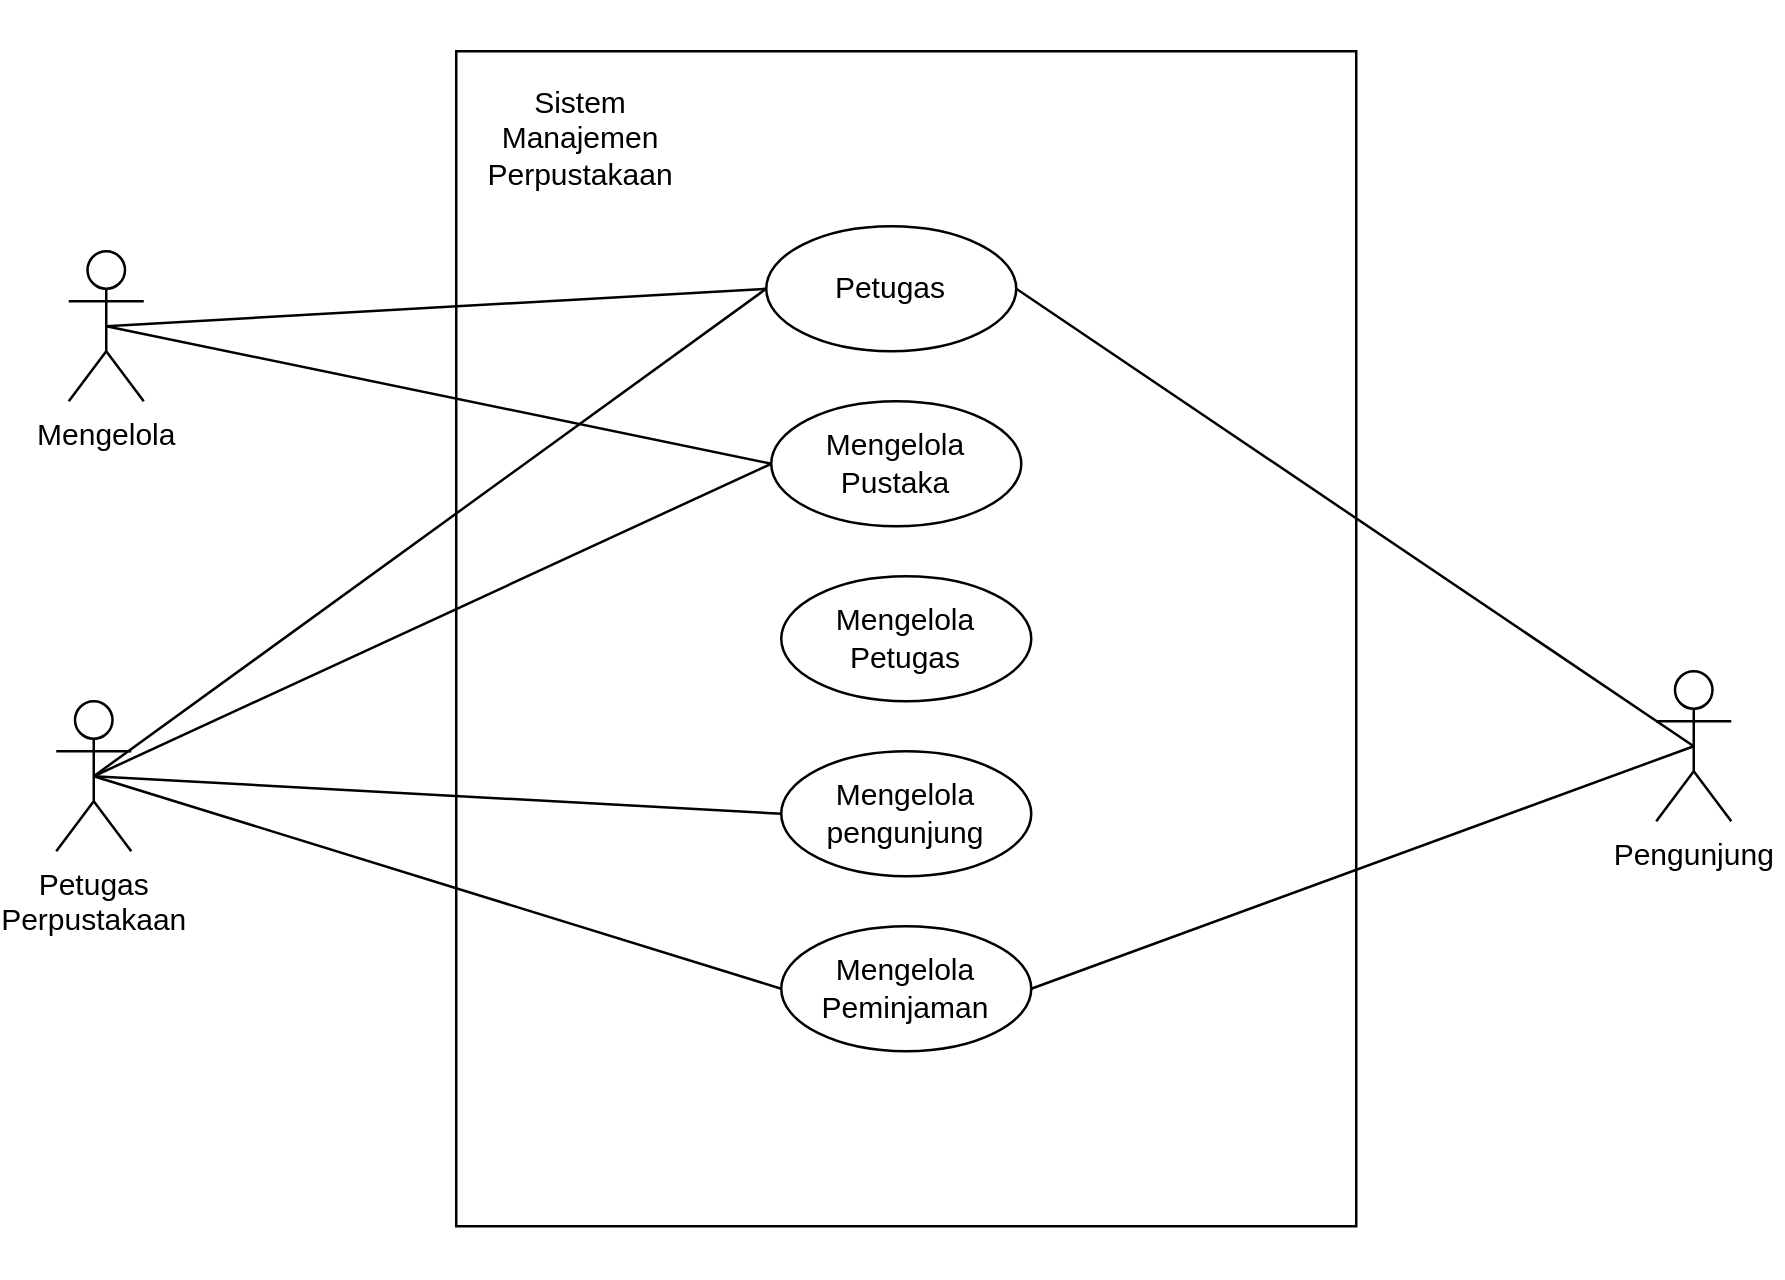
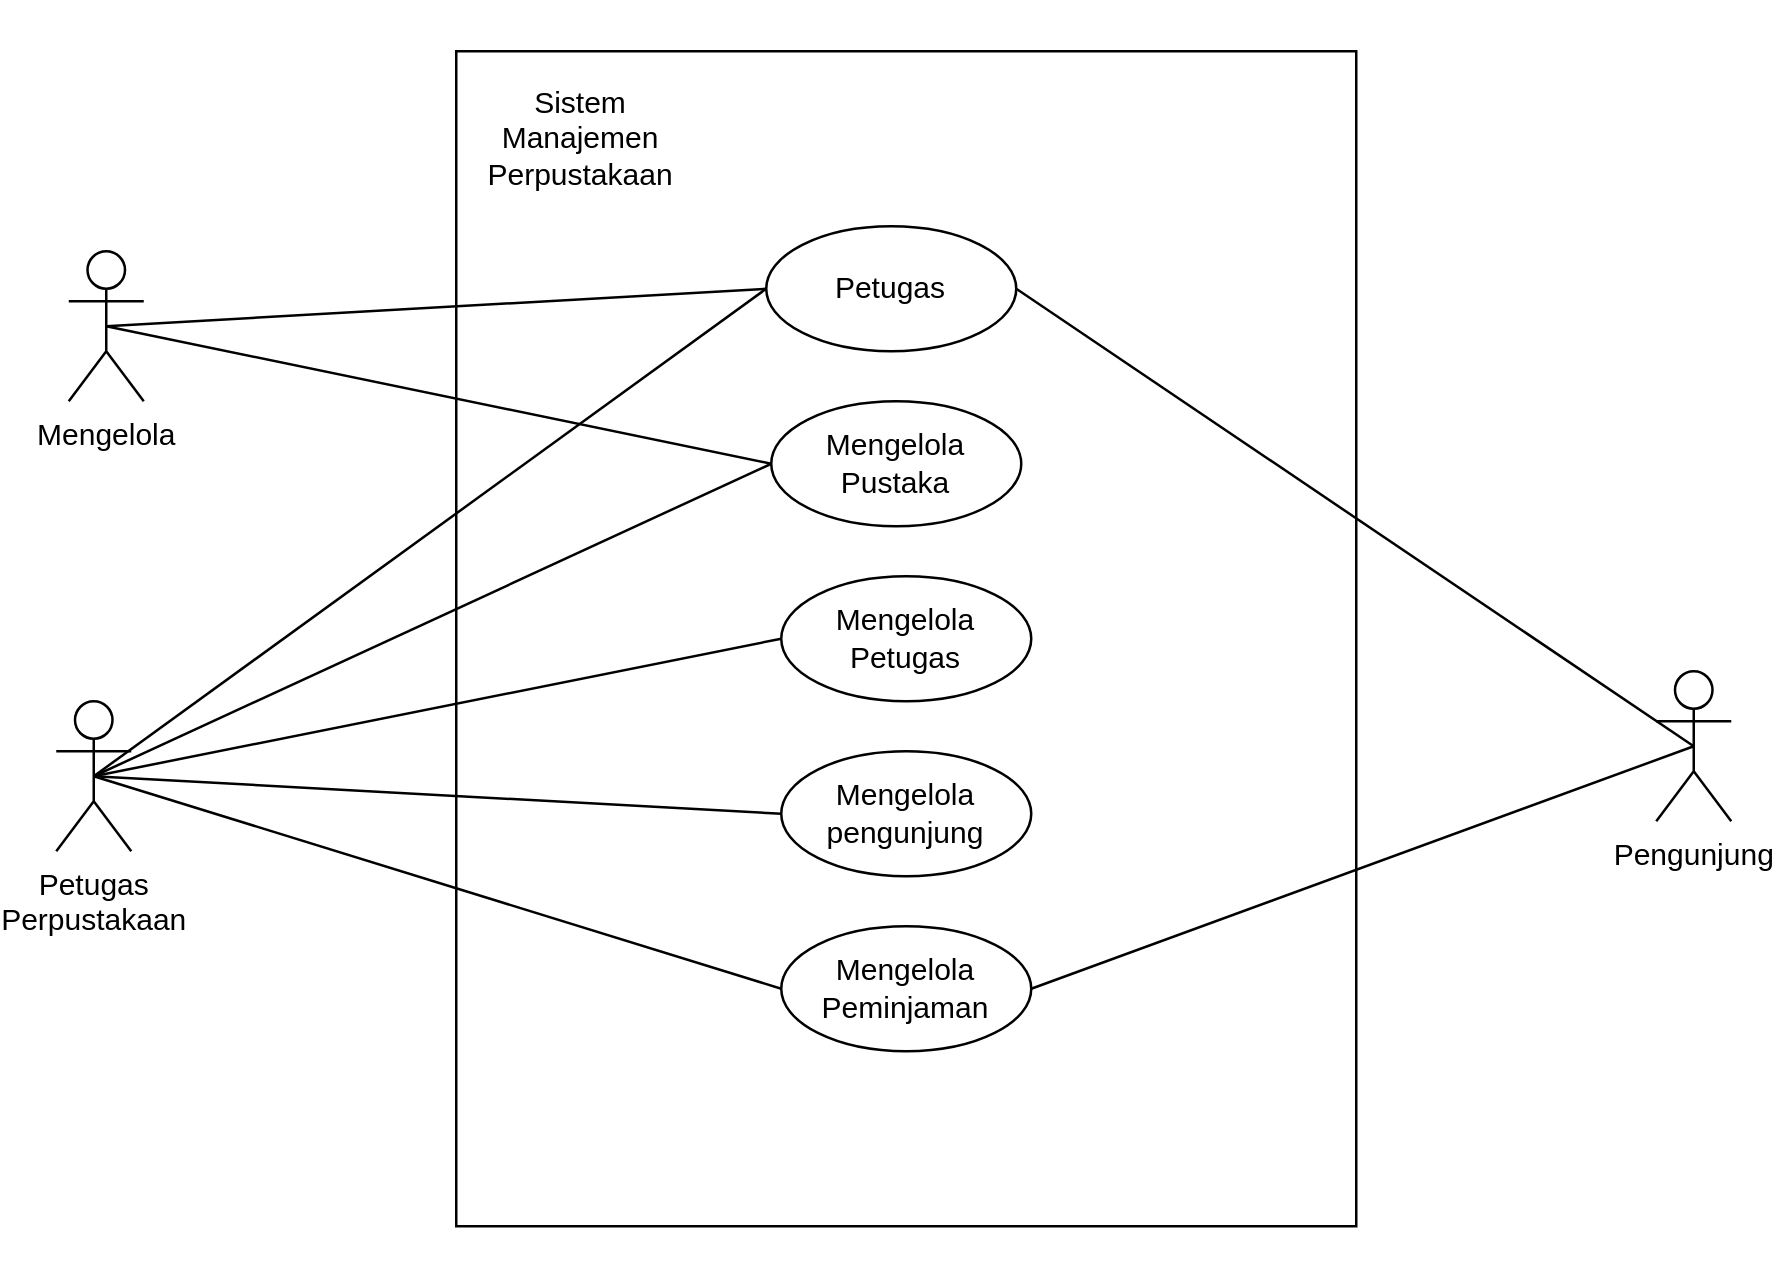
none -> (451, 705)
